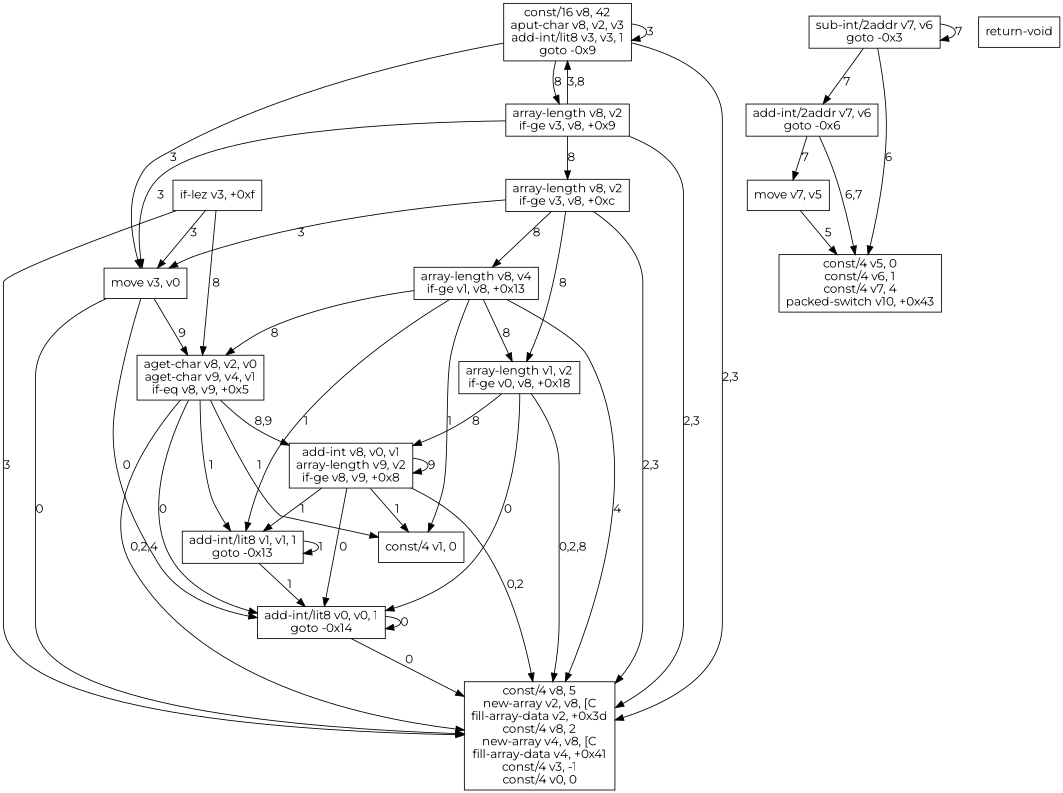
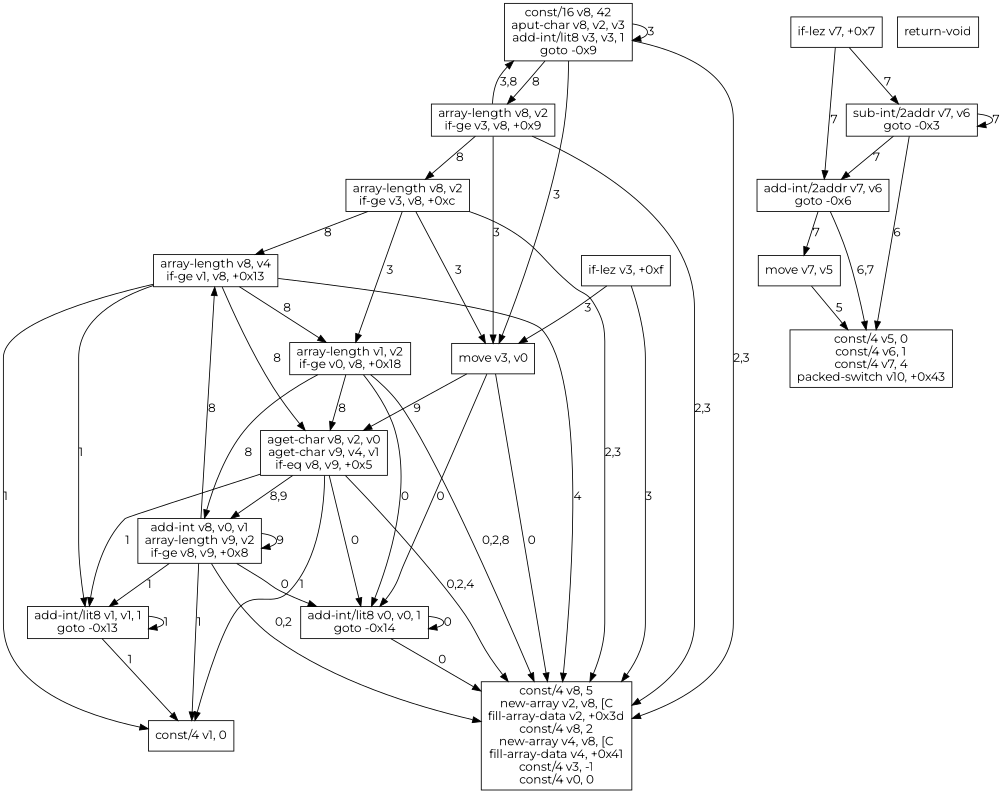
none -> (837, 32)
(210, 279) -> (339, 398)
(563, 283) -> (390, 271)
none -> (208, 407)
(279, 582) -> (137, 676)
